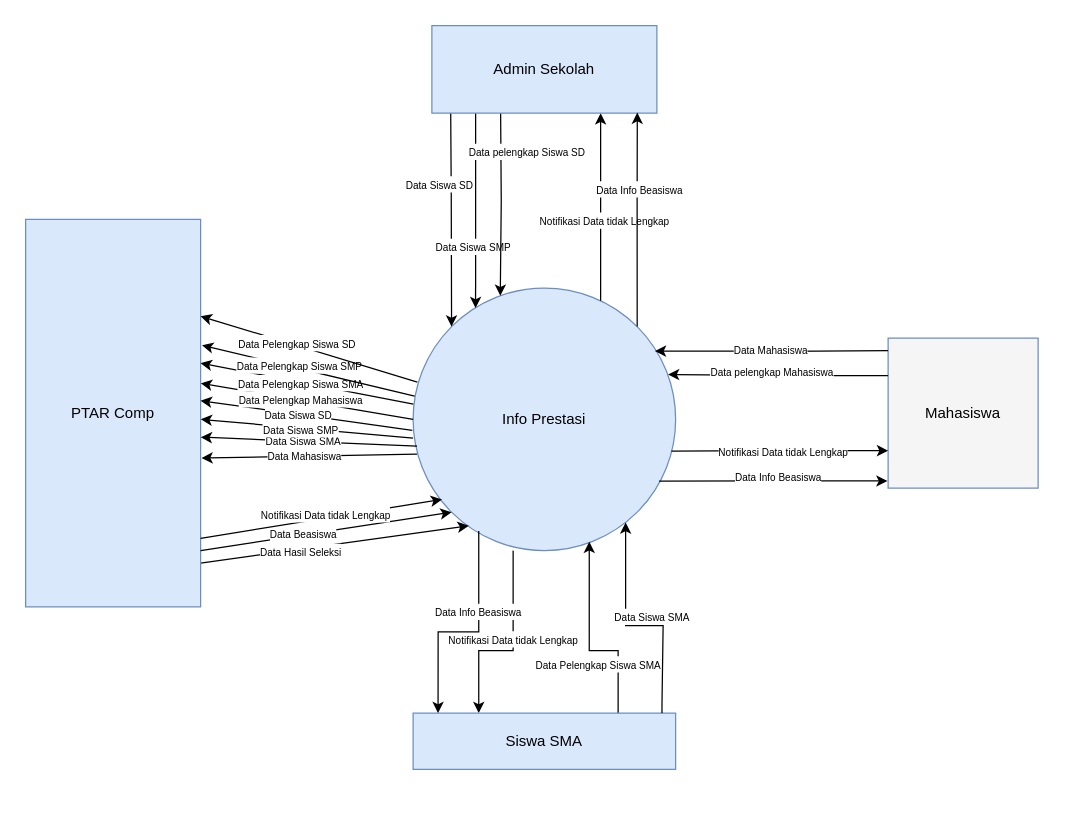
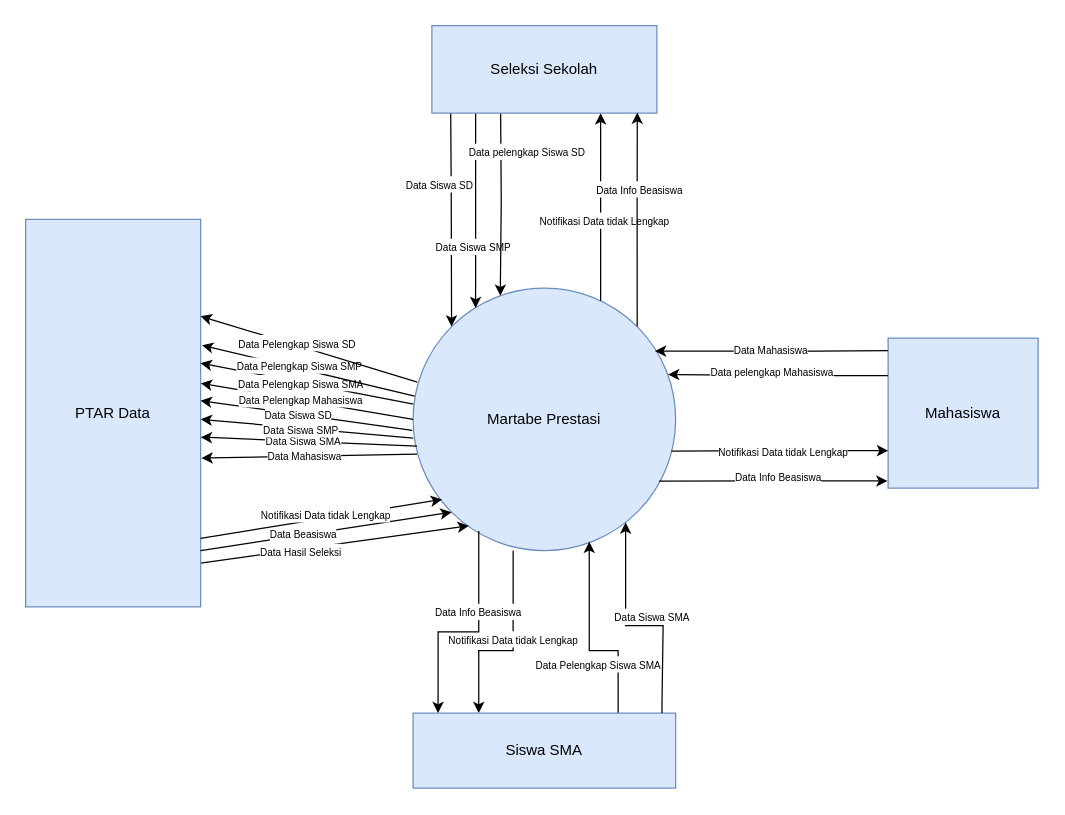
(544, 69) -> (544, 69)
(113, 413) -> (113, 413)
(963, 413) -> (963, 413)
(544, 419) -> (544, 419)
(544, 741) -> (544, 751)
